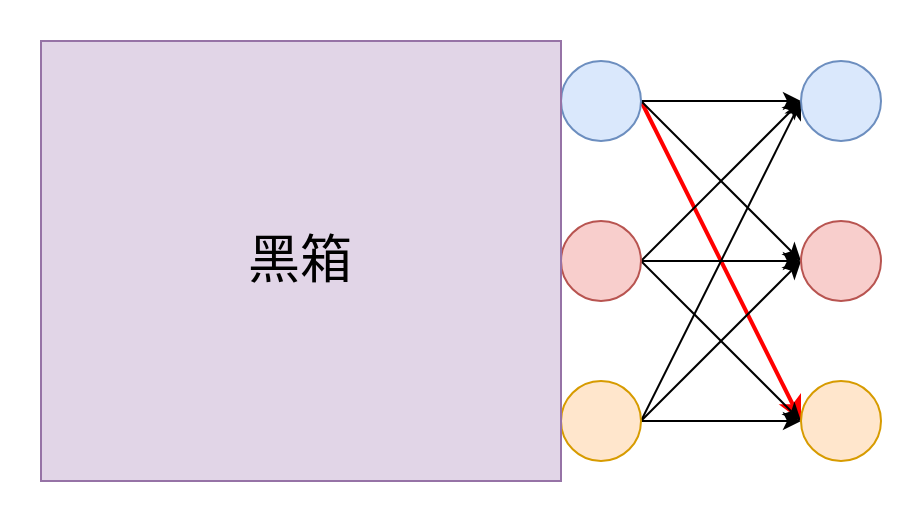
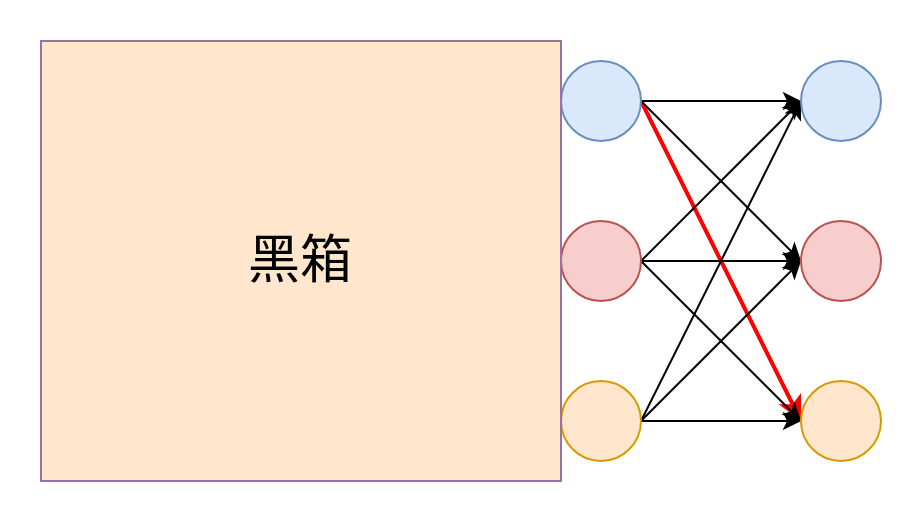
(301, 261) -> (301, 261)
